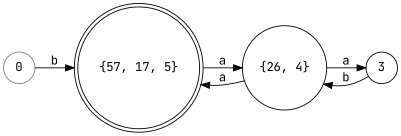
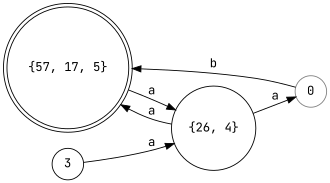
(342, 68) -> (270, 107)
(346, 78) -> (152, 143)
